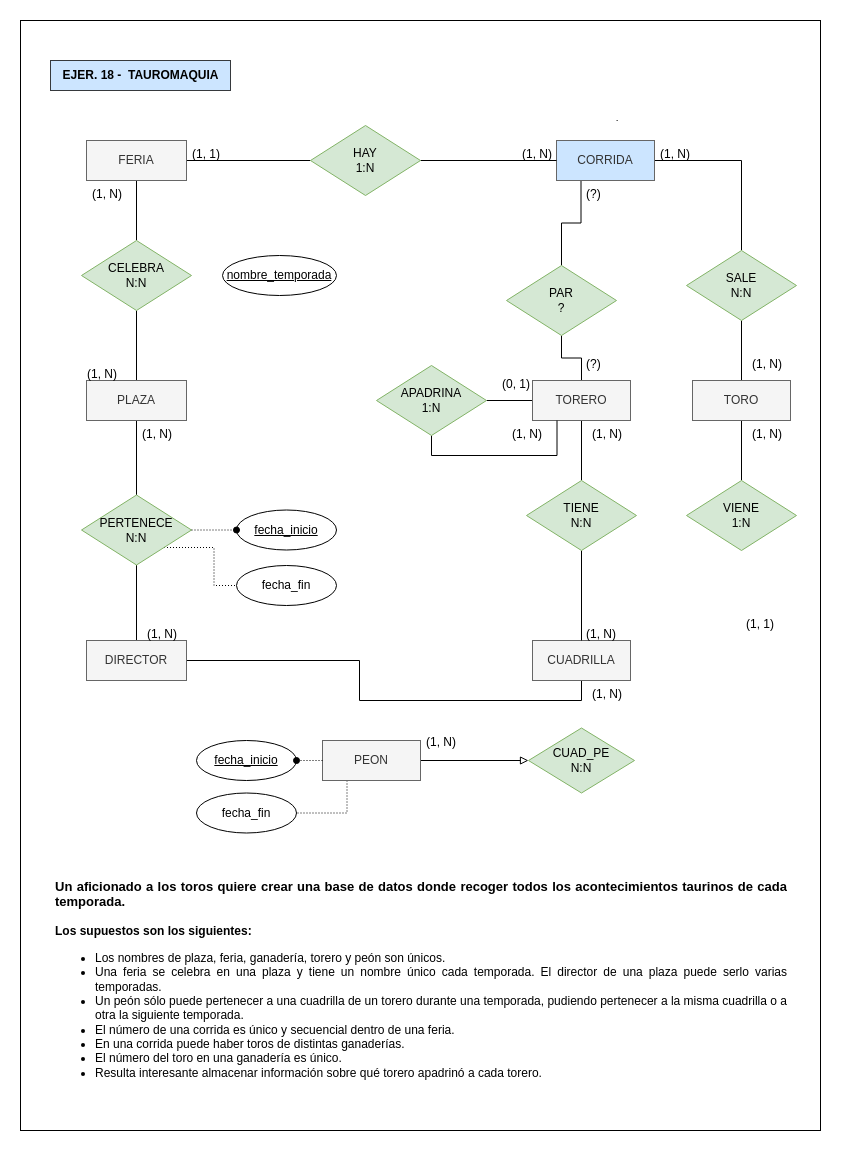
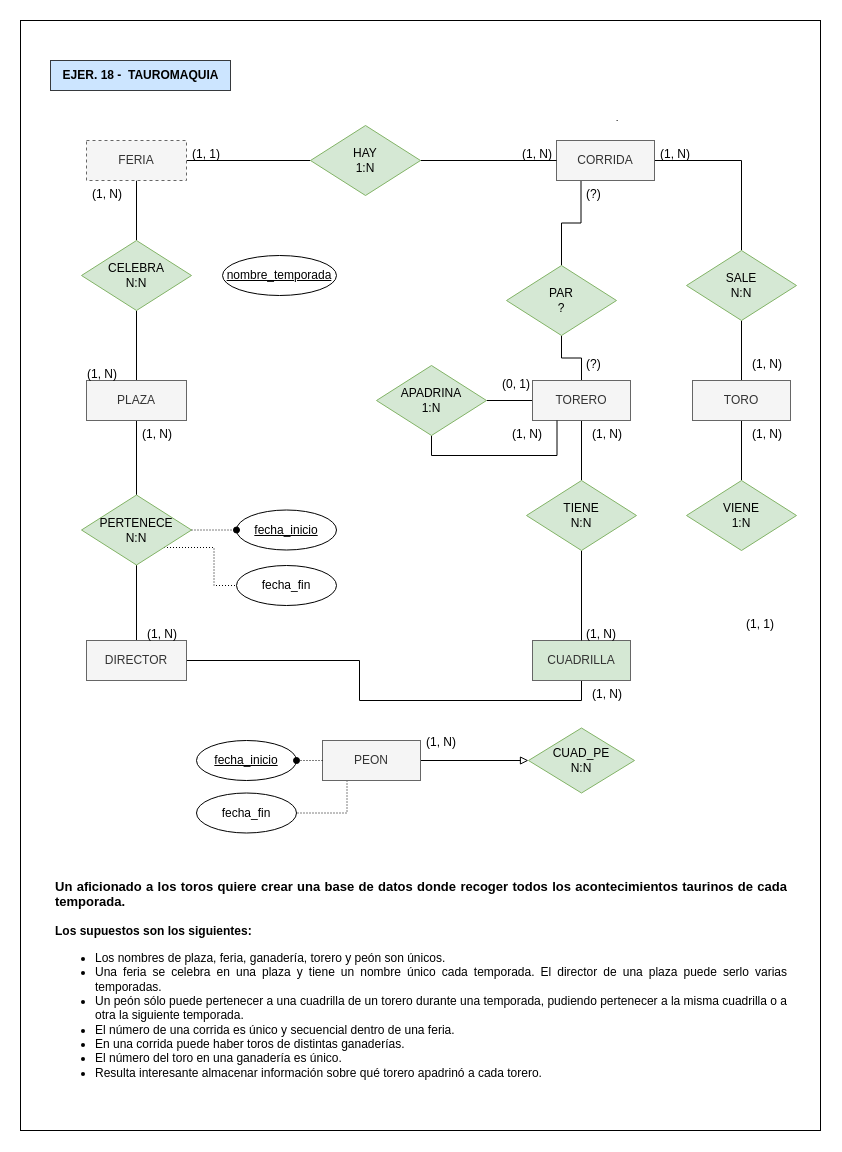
(137, 161) -> (137, 161)
(606, 161) -> (606, 161)
(582, 661) -> (582, 661)
